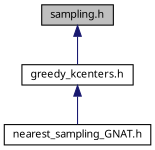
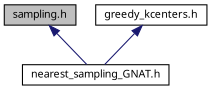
(78, 51) -> (72, 49)
